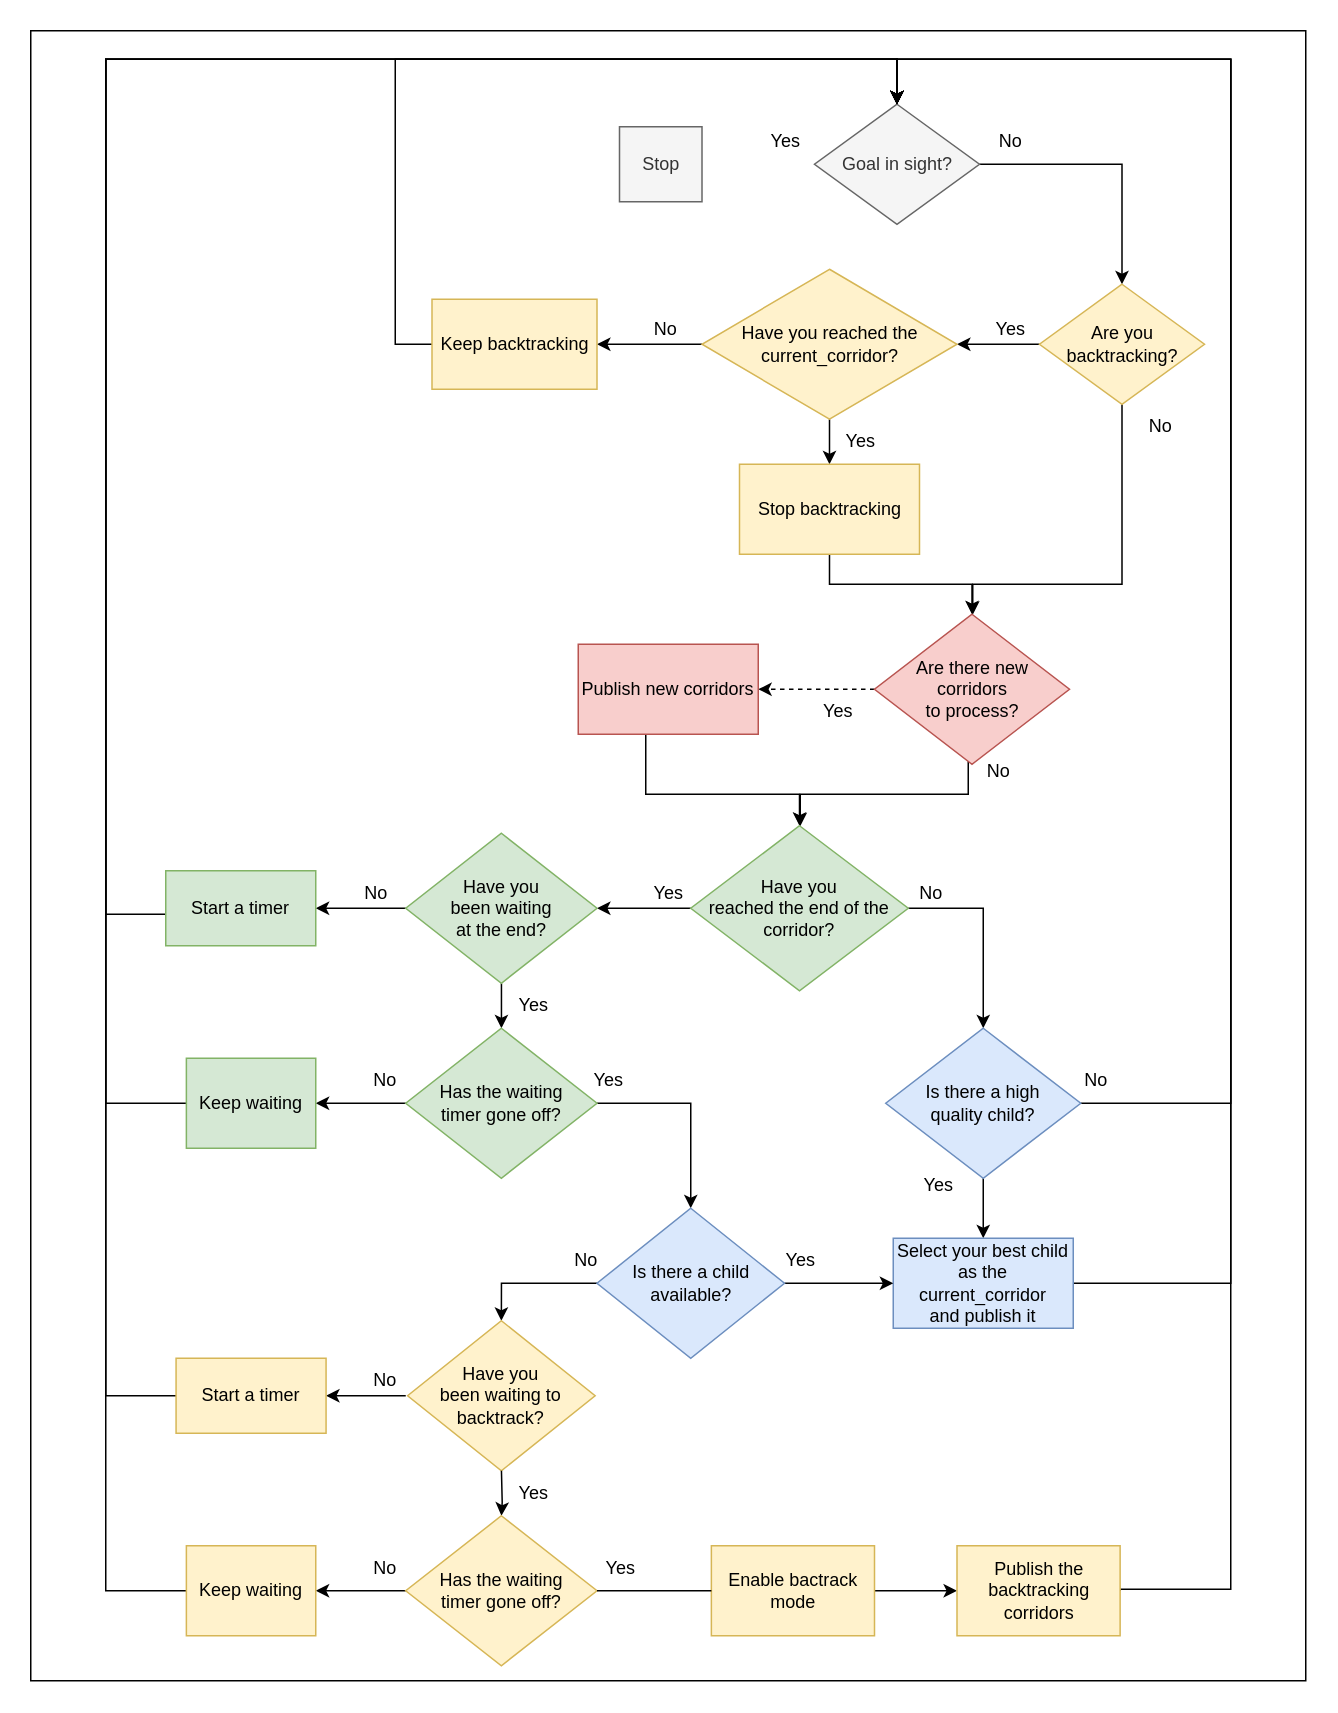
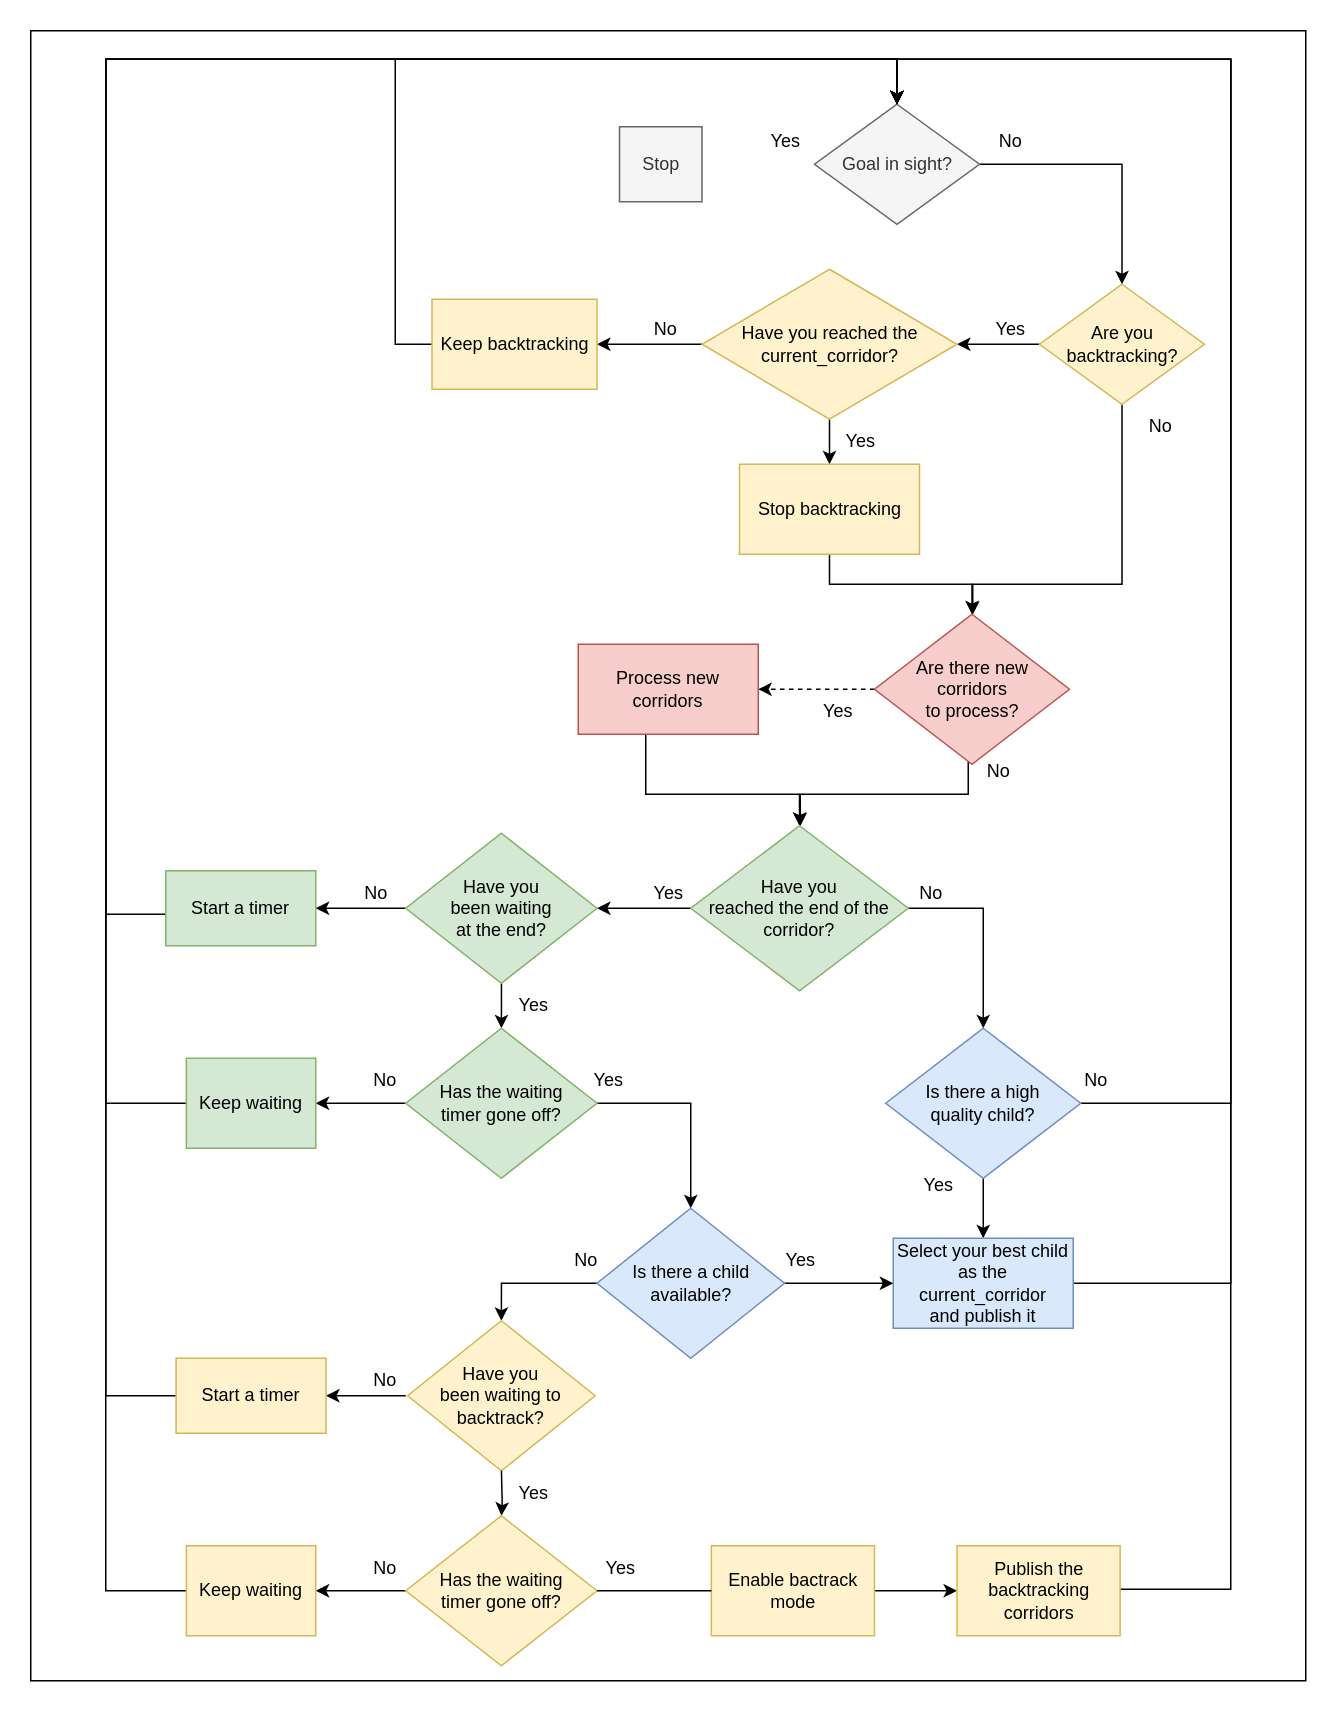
(668, 689) -> (668, 689)
